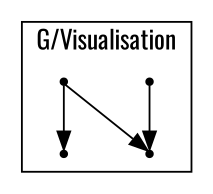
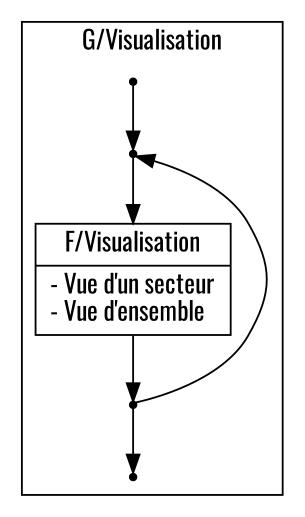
none -> (133, 279)
